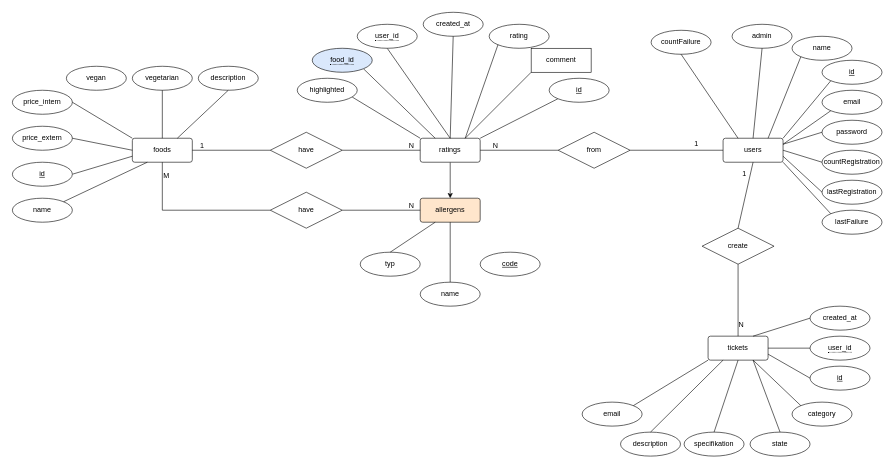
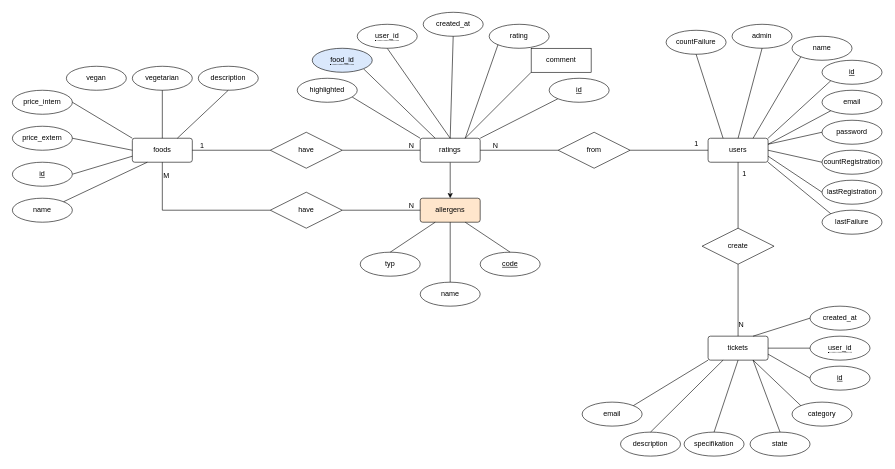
(681, 42) -> (696, 42)
(753, 150) -> (738, 150)
none -> (488, 237)
